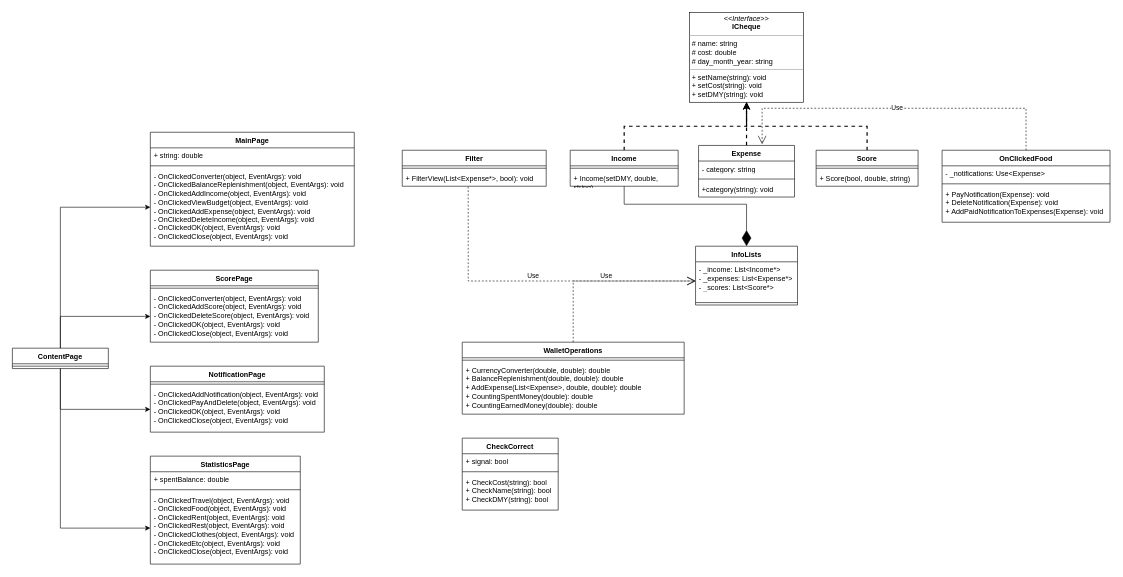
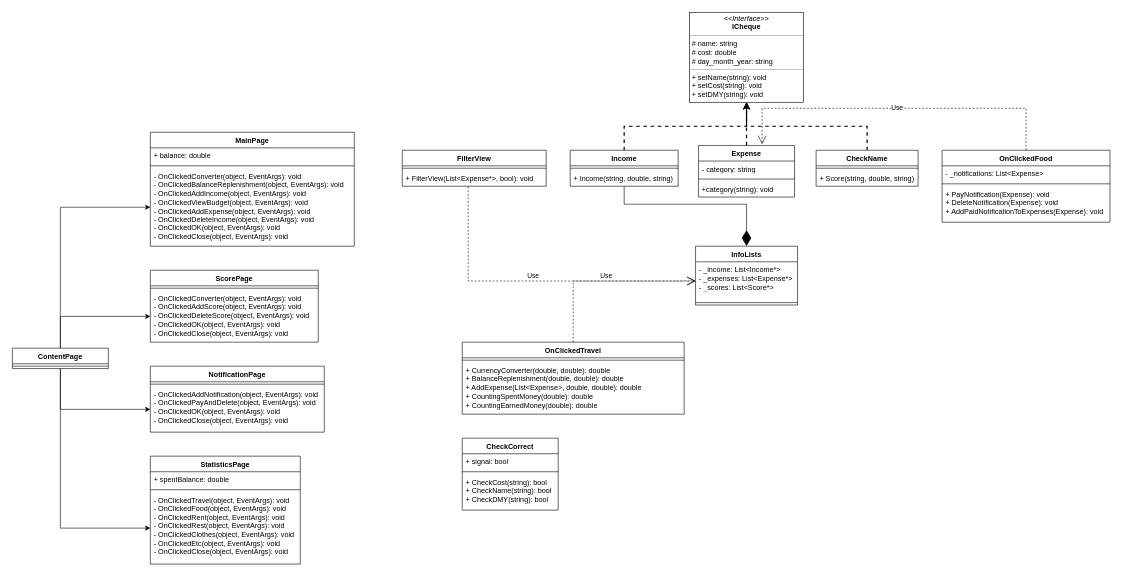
(181, 156) -> (183, 156)
(474, 159) -> (474, 159)
(867, 159) -> (867, 159)
(1001, 174) -> (1002, 174)
(625, 184) -> (625, 184)
(868, 184) -> (868, 184)
(573, 351) -> (573, 351)
